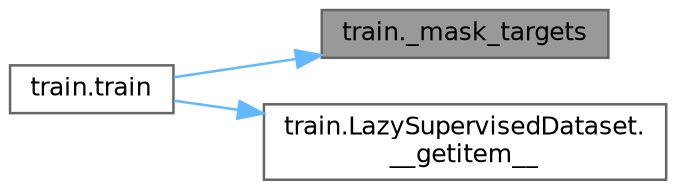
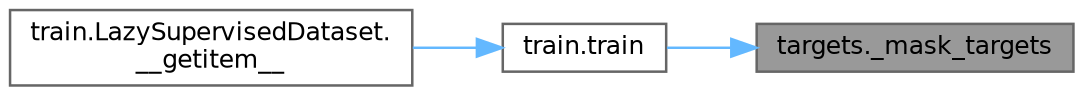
(465, 34) -> (915, 48)
(206, 105) -> (445, 48)
